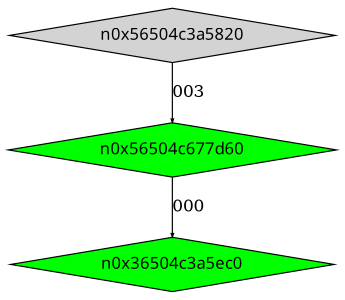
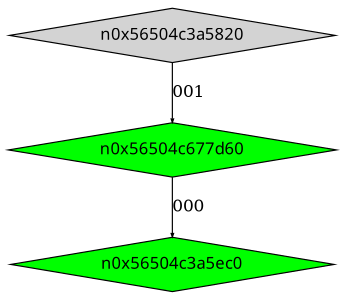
(189, 93) -> (189, 93)
(172, 264) -> (172, 264)
